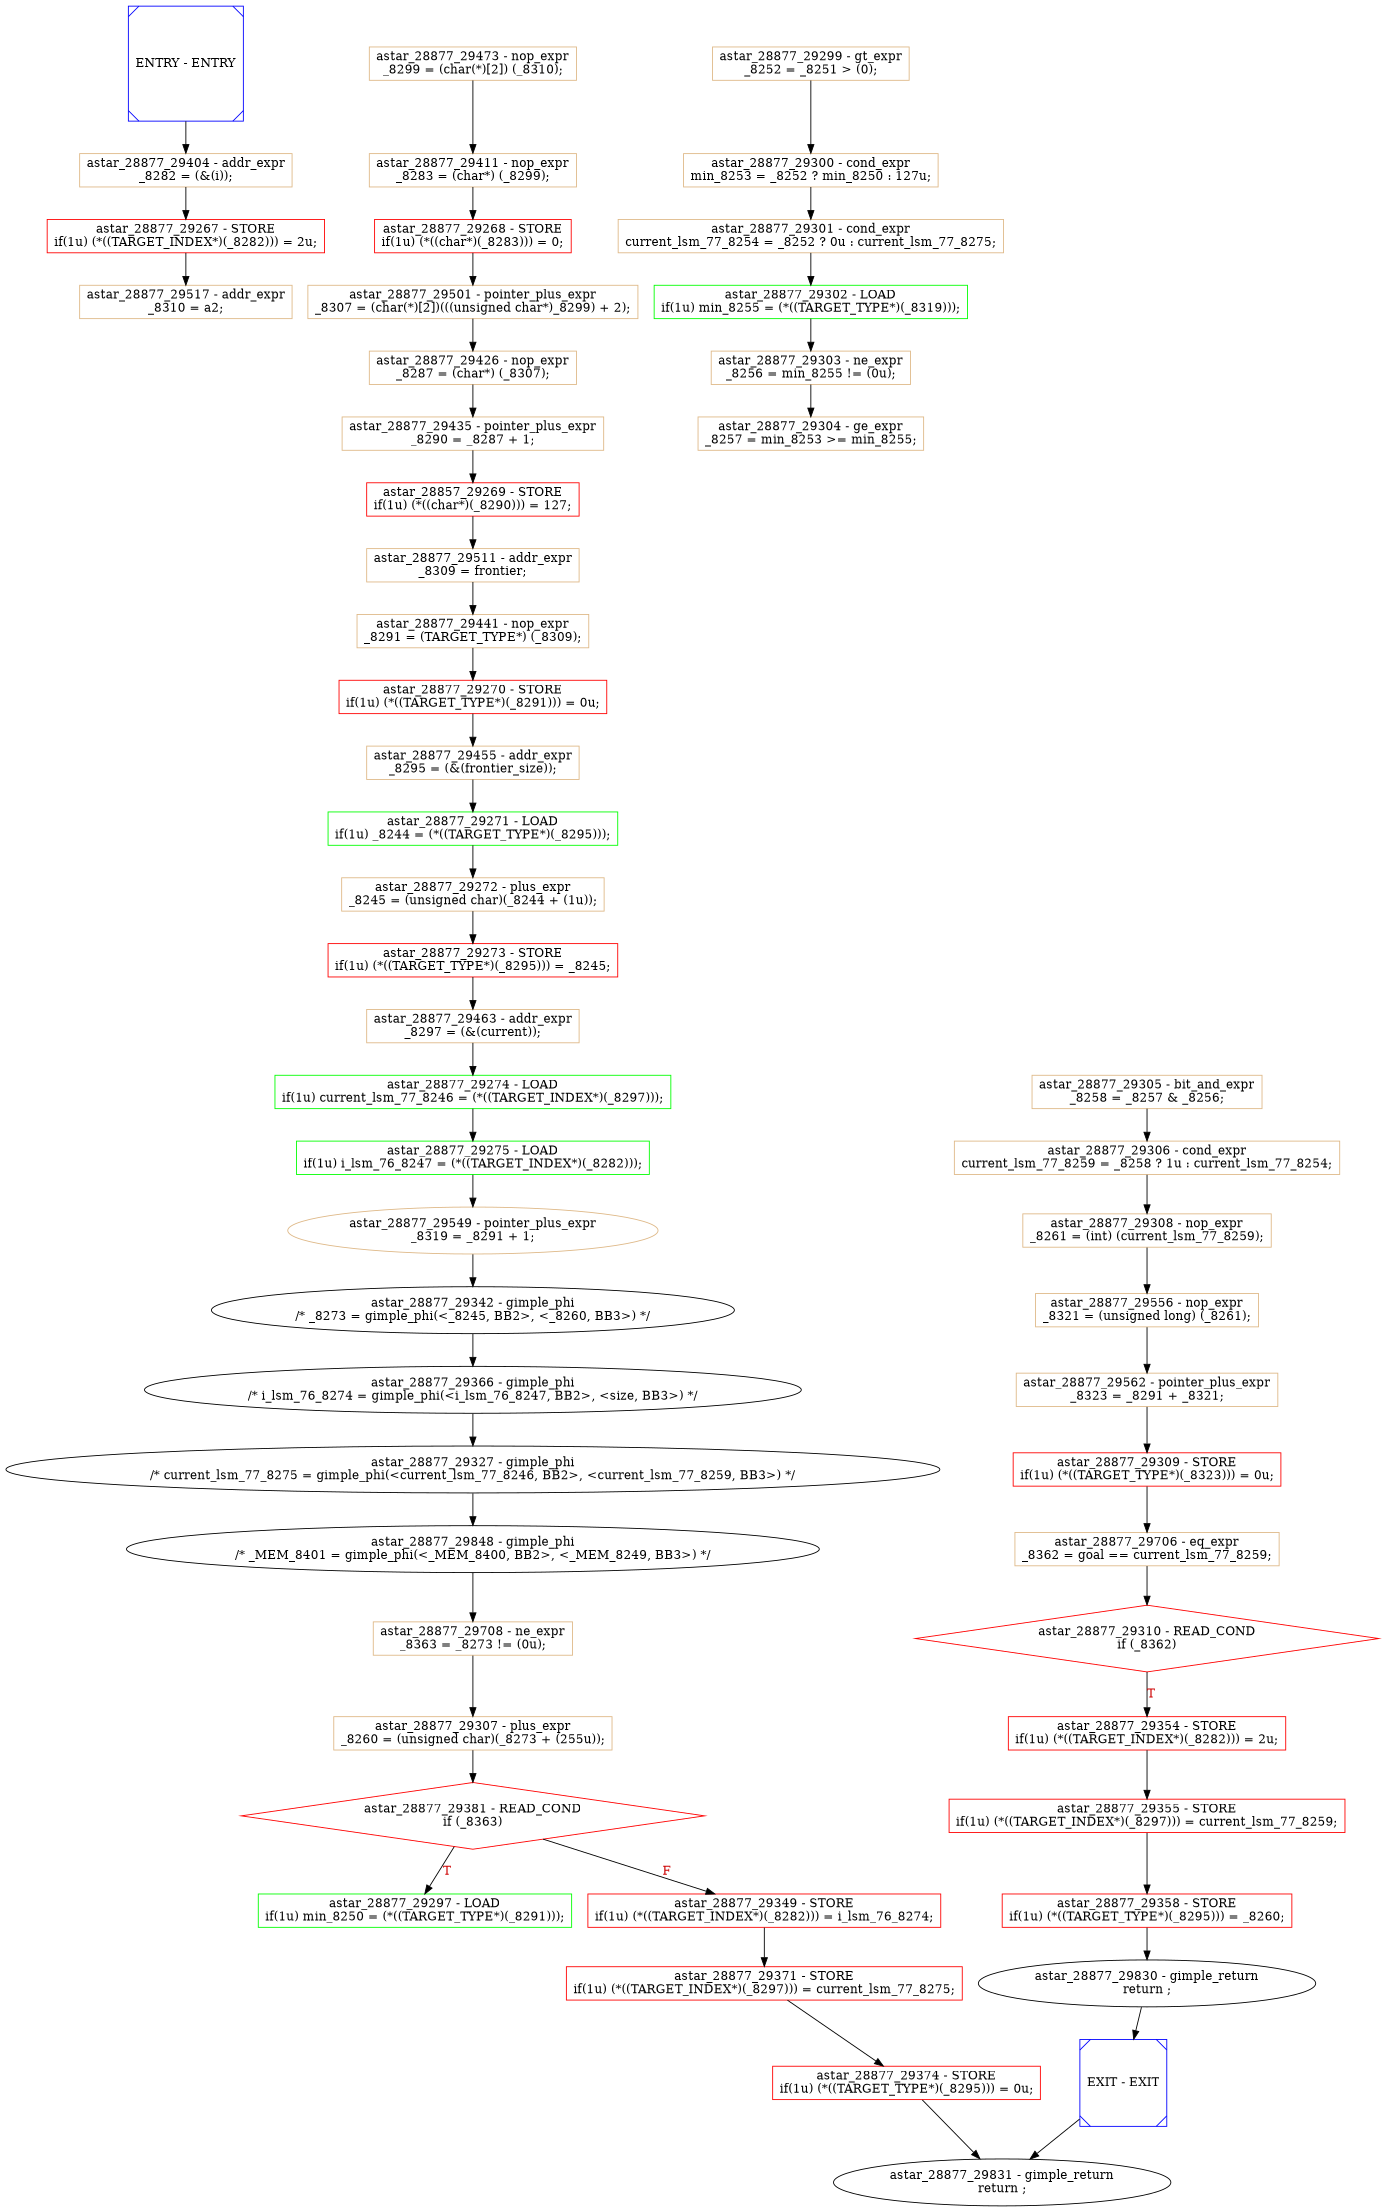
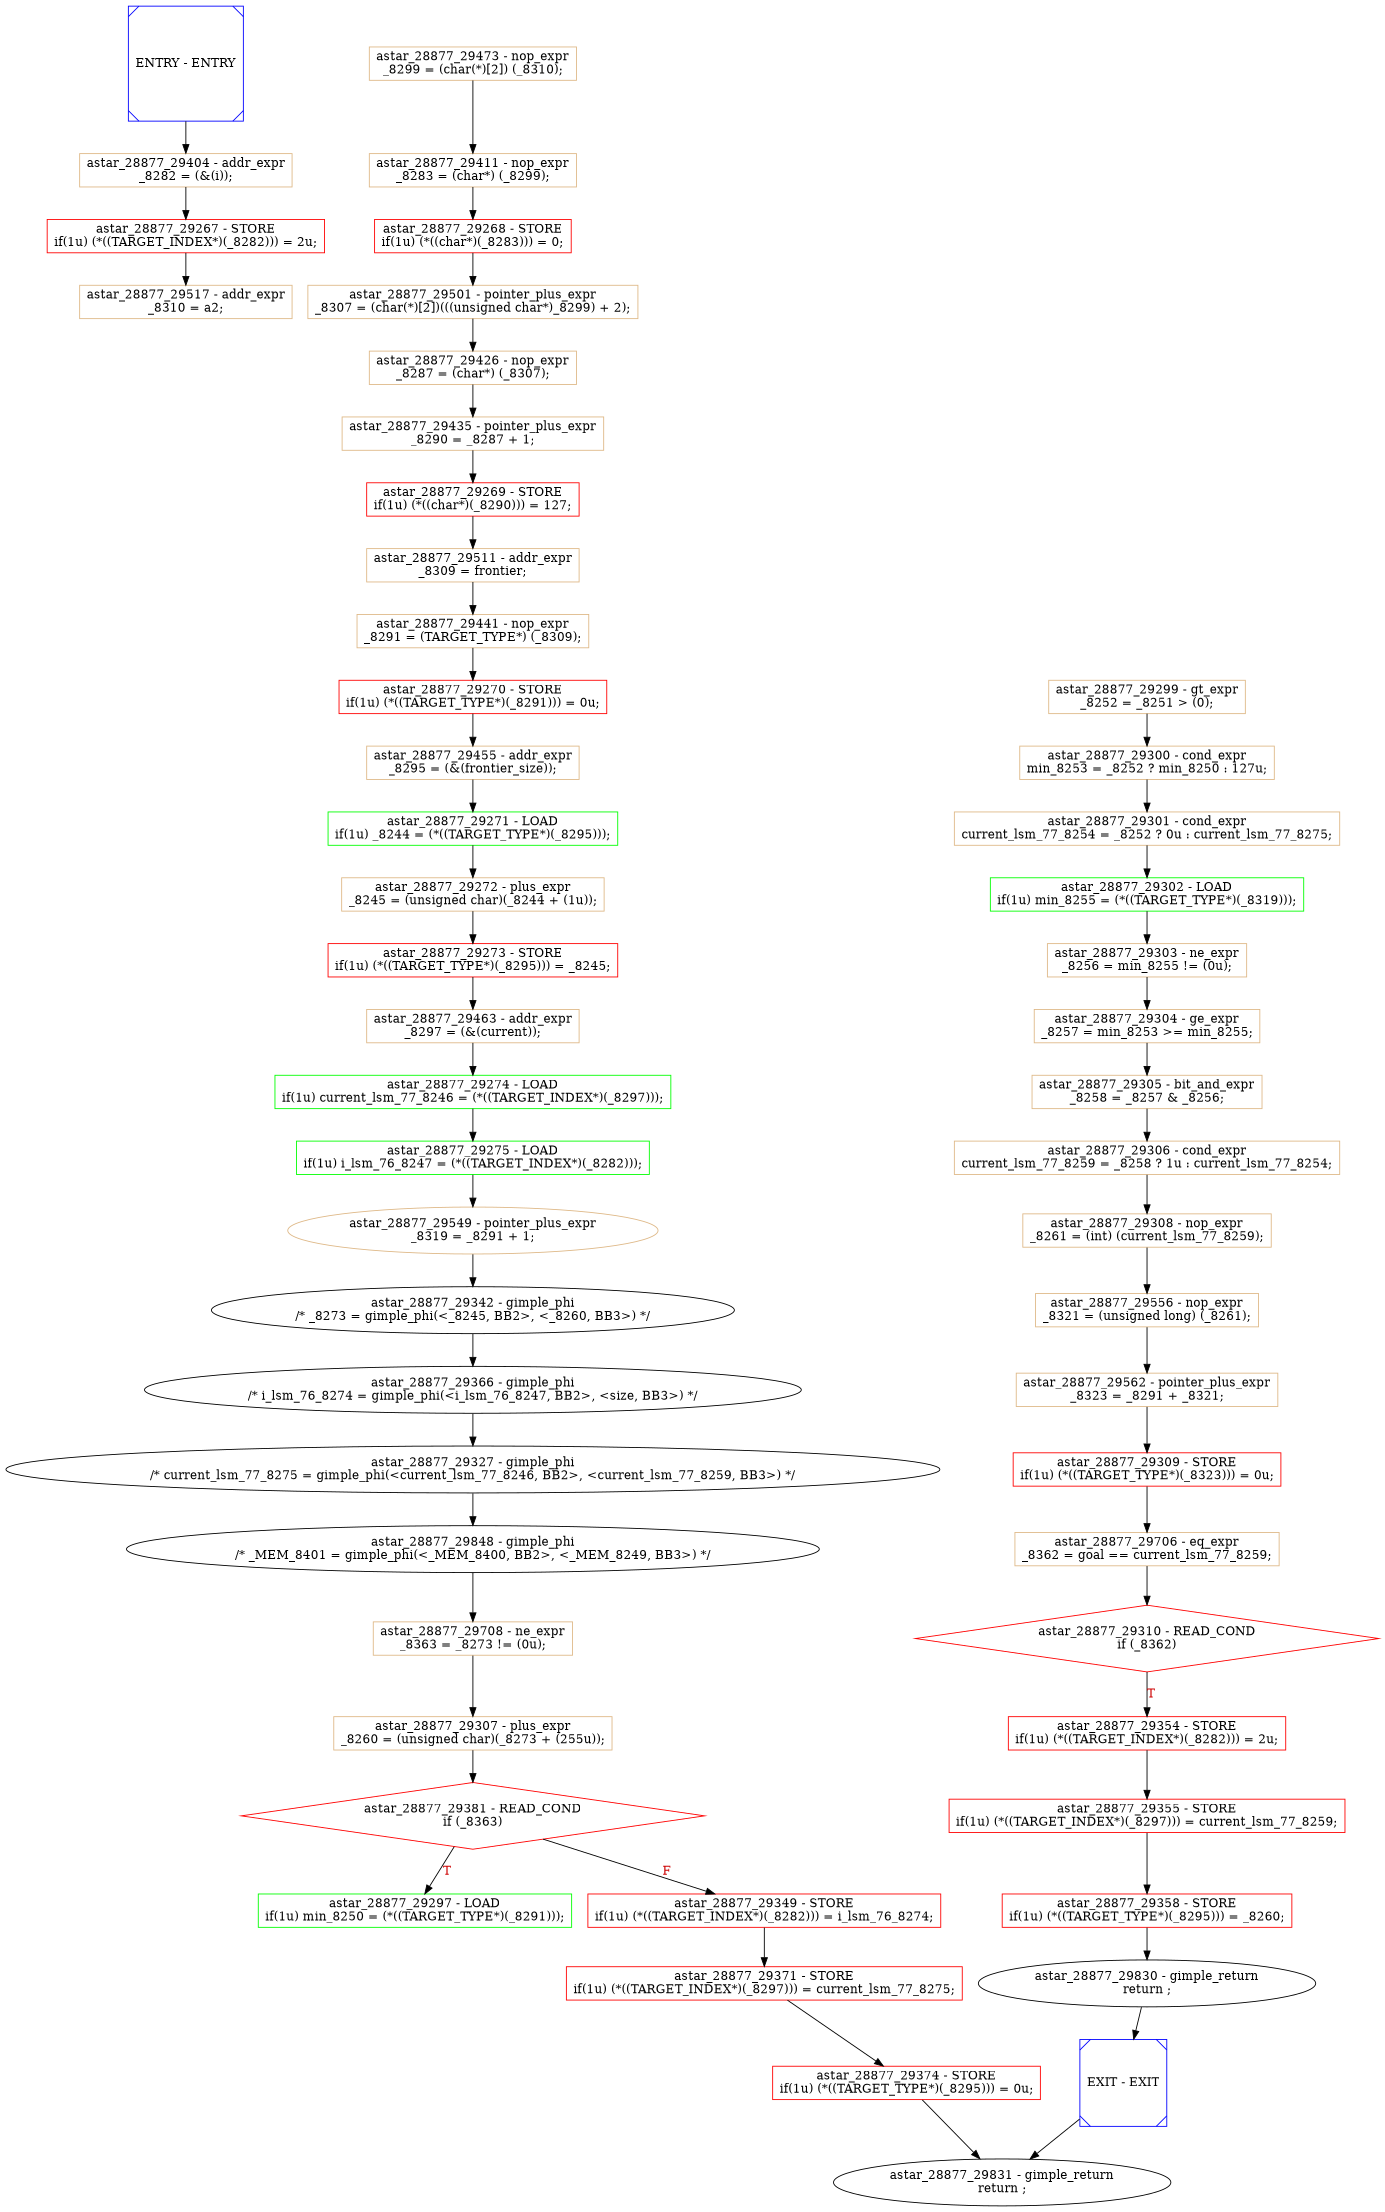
(473, 499) -> (473, 499)
none -> (1147, 1055)
